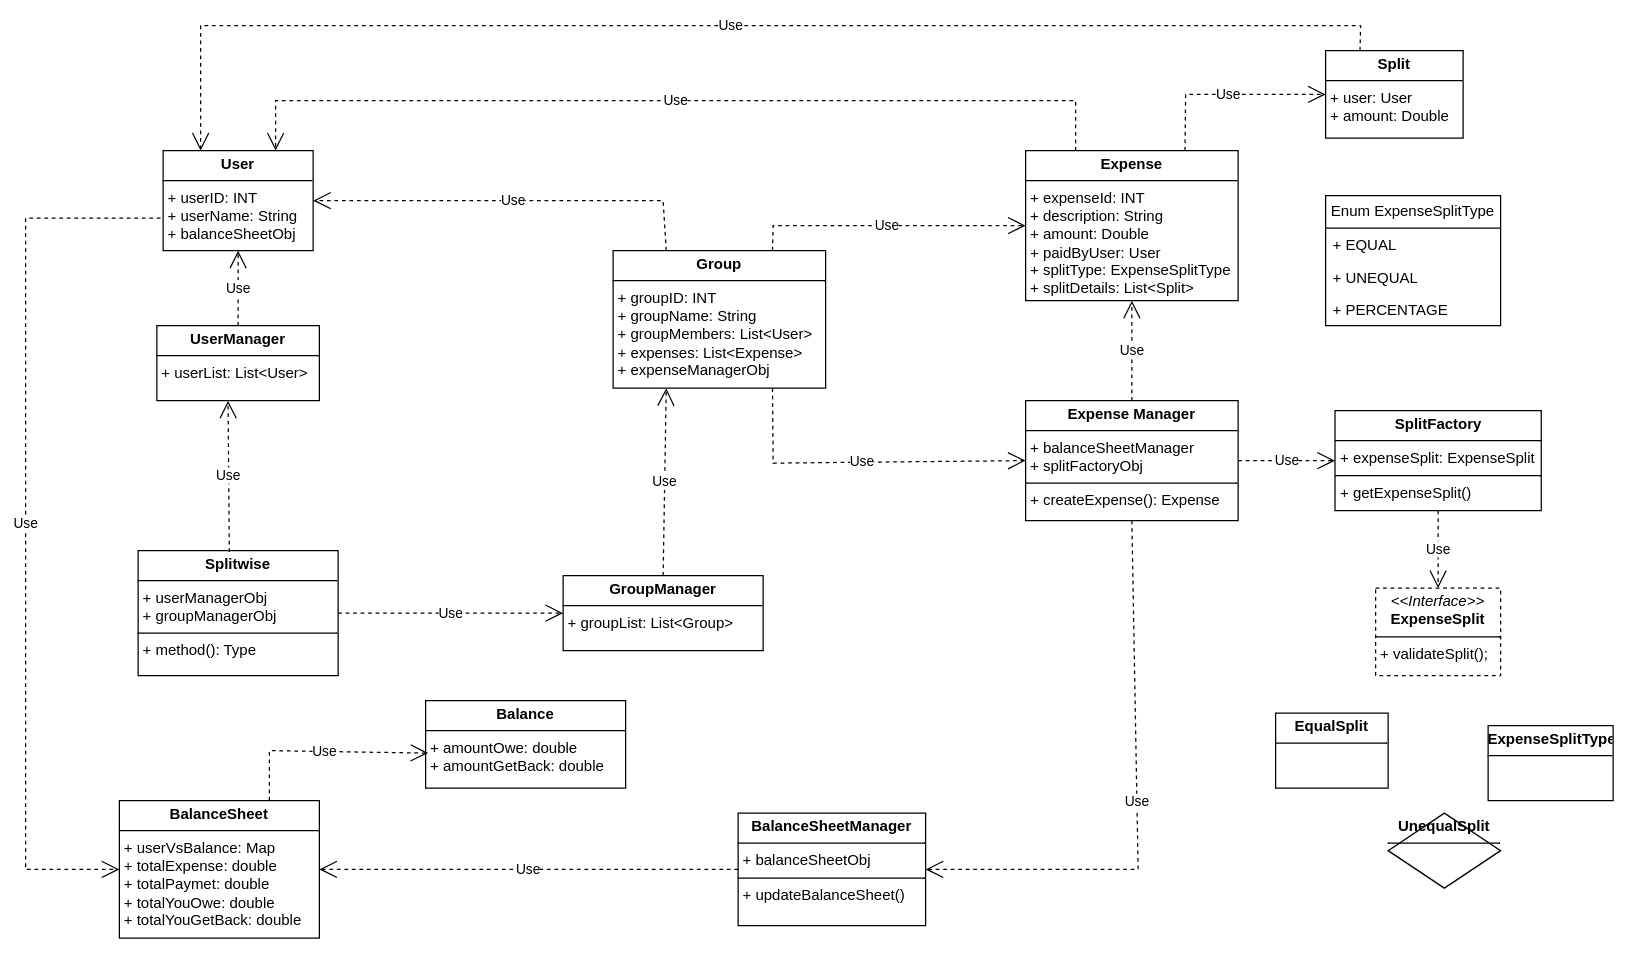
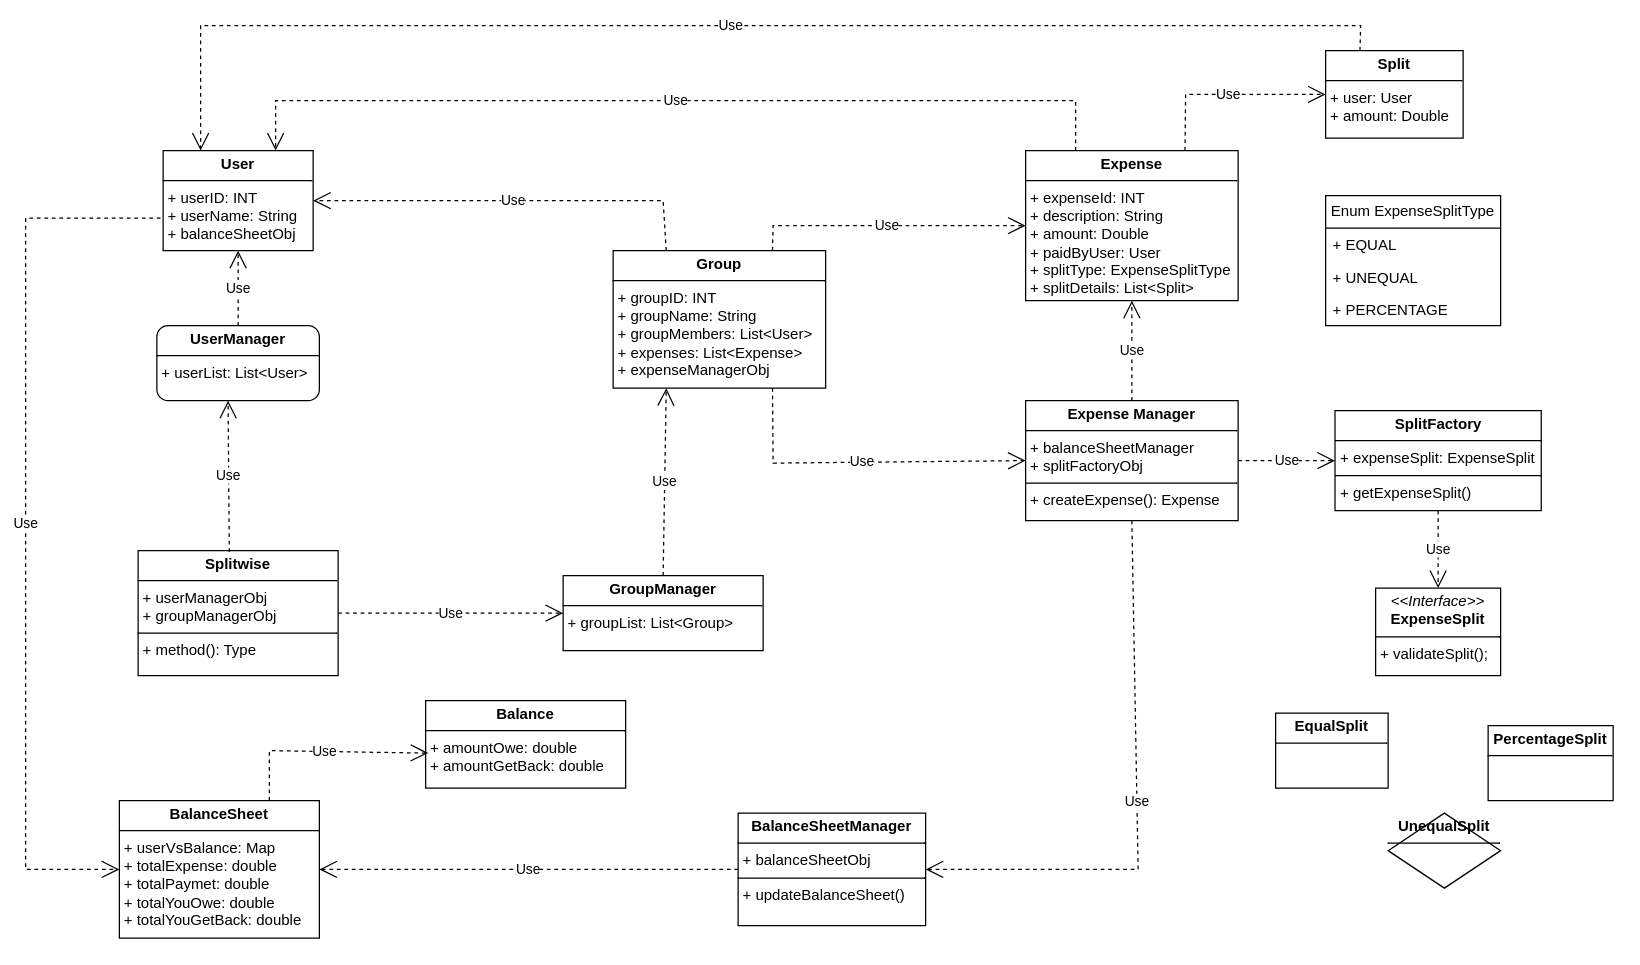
(238, 363) -> (238, 363)
(1438, 632) -> (1438, 632)
(1551, 735) -> (1547, 735)
